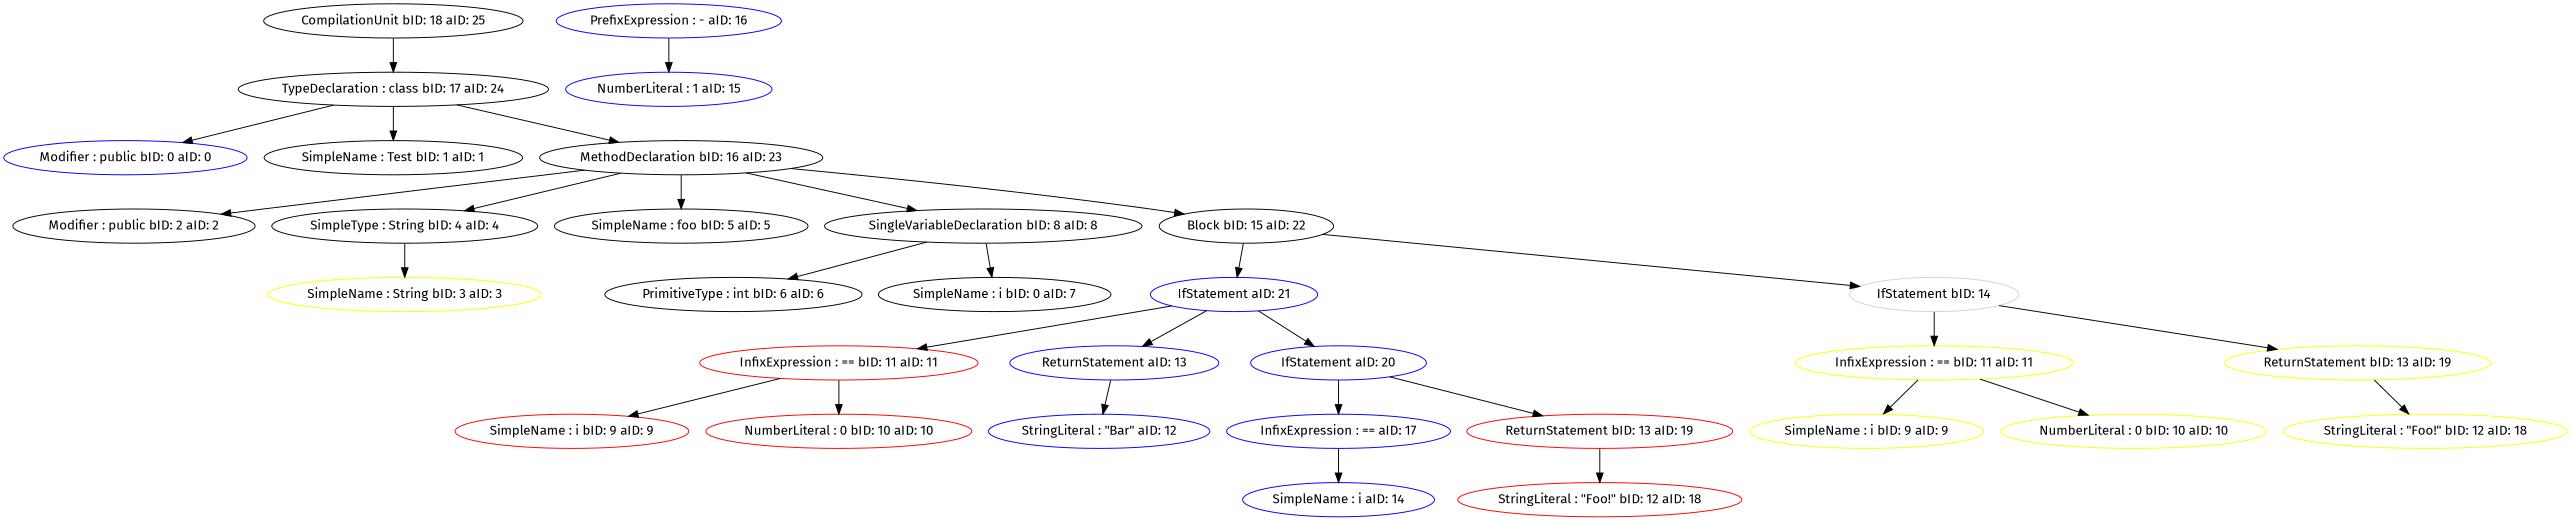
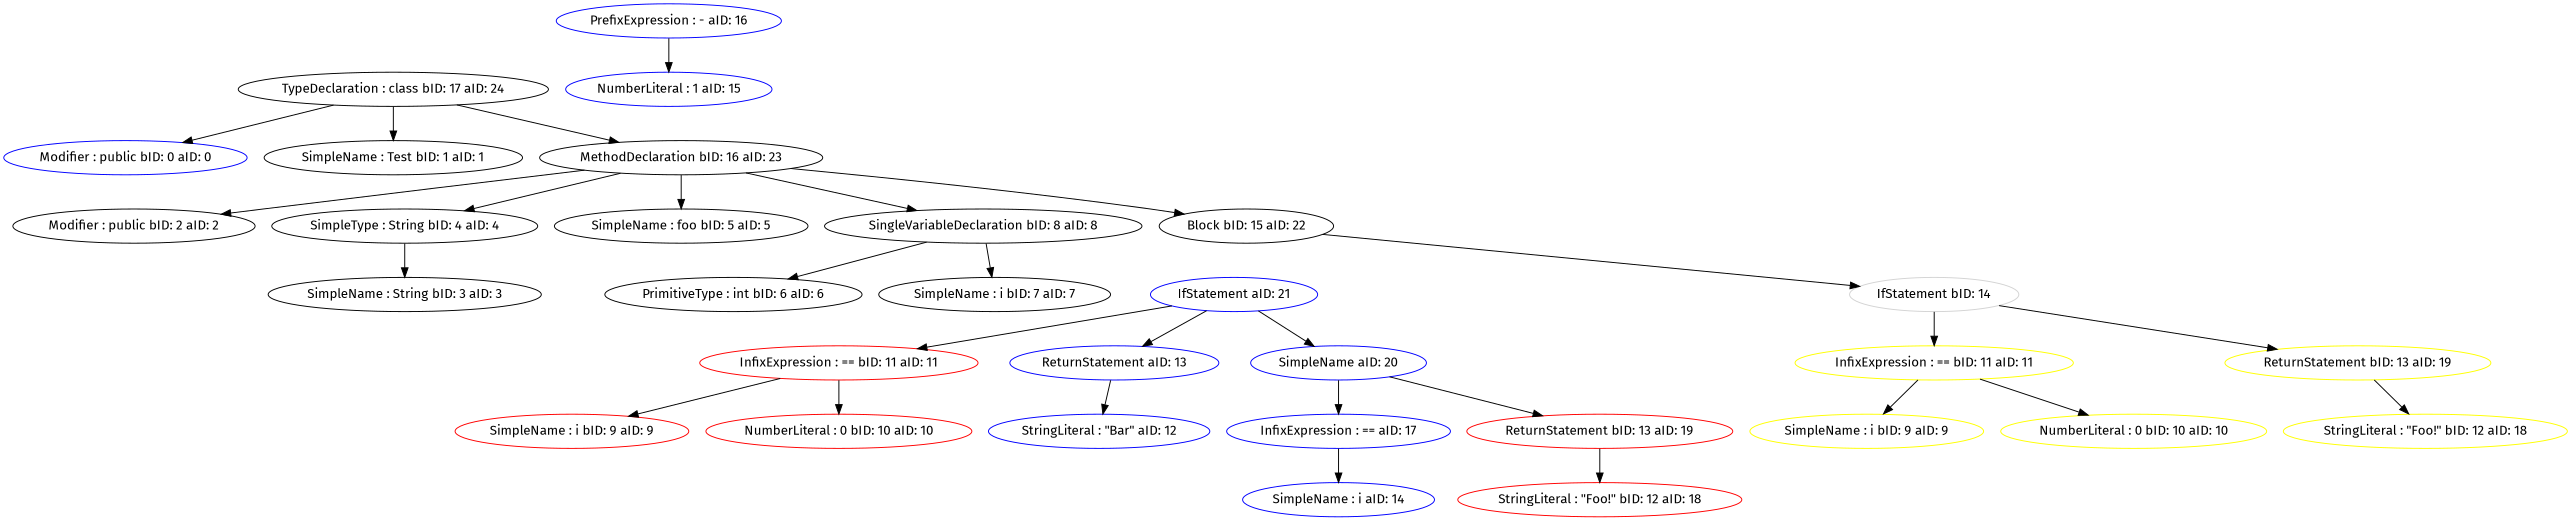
(393, 21) -> none
(1241, 256) -> none
(405, 294) -> (405, 294)
(995, 294) -> (995, 294)
(1339, 363) -> (1339, 363)
